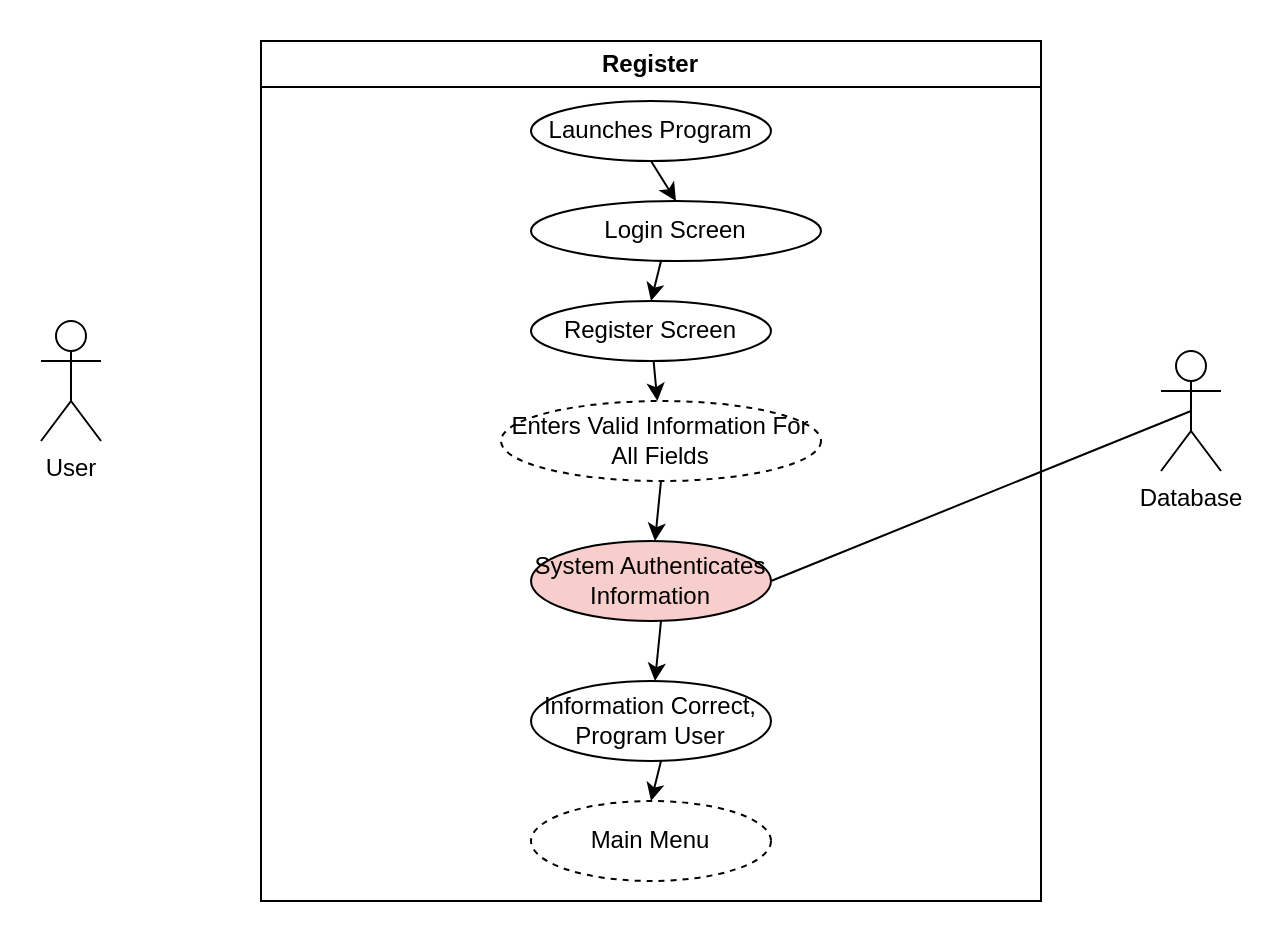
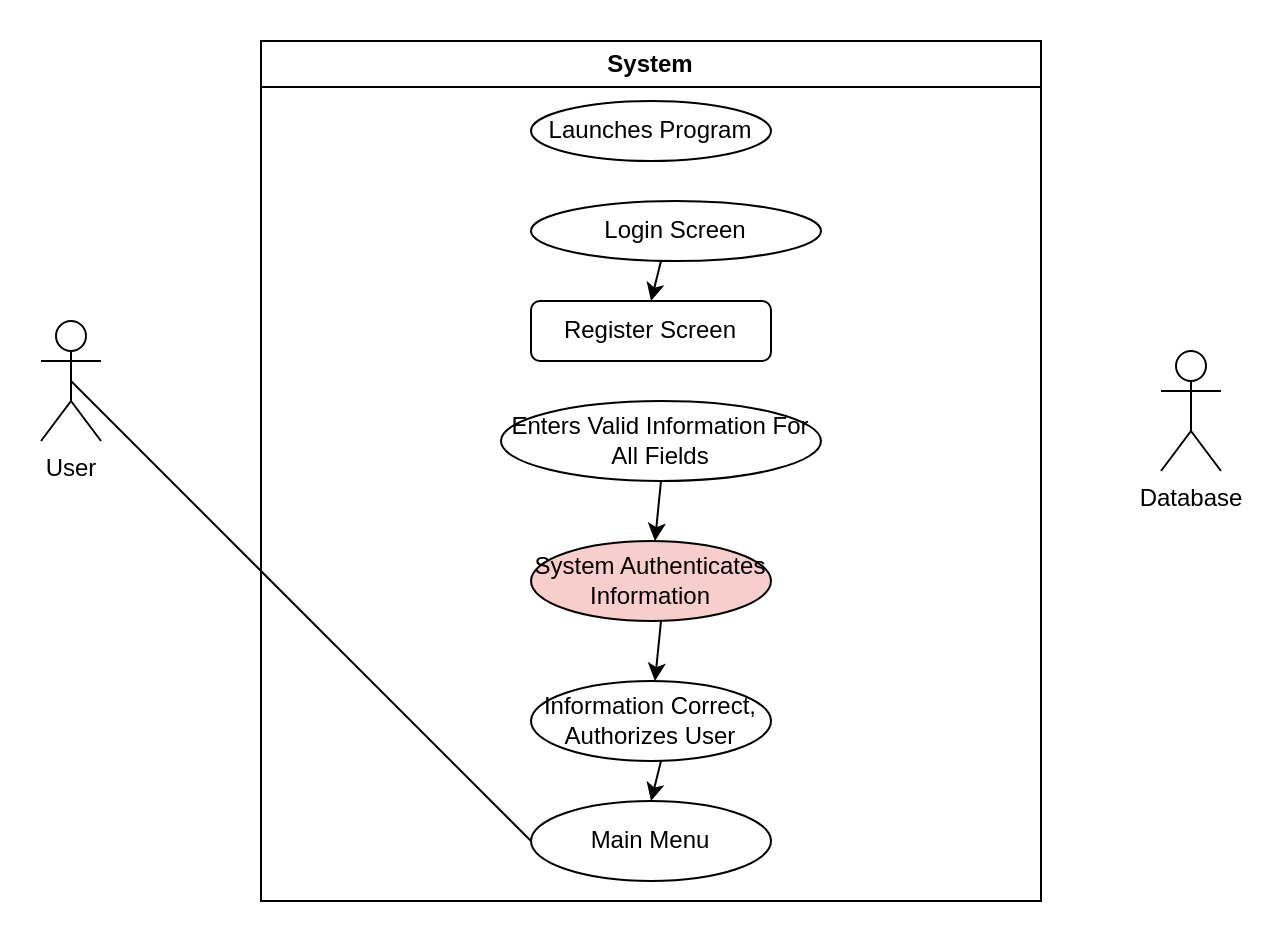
(651, 65) -> (651, 65)
(660, 176) -> none
(651, 331) -> (651, 331)
(655, 374) -> none
(661, 441) -> (661, 441)
(979, 497) -> none
none -> (398, 708)
(651, 721) -> (651, 721)
(651, 841) -> (651, 841)
